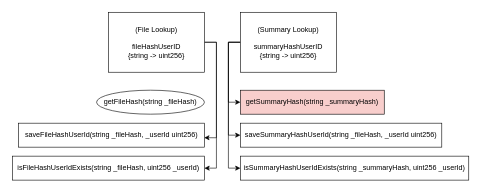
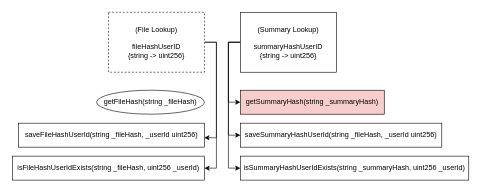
(156, 42) -> (156, 42)
